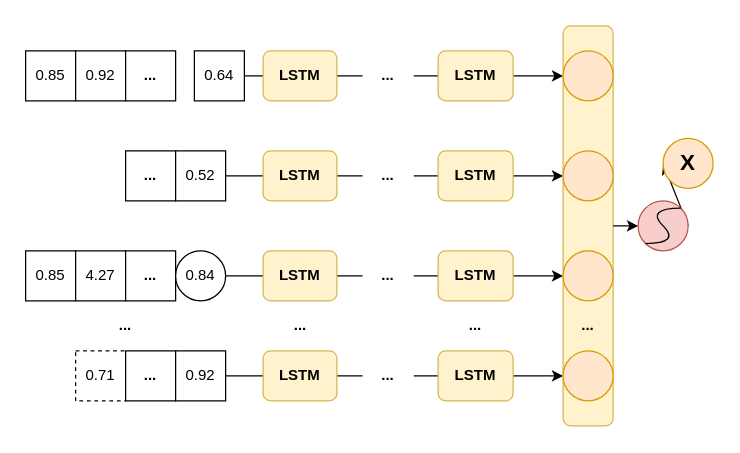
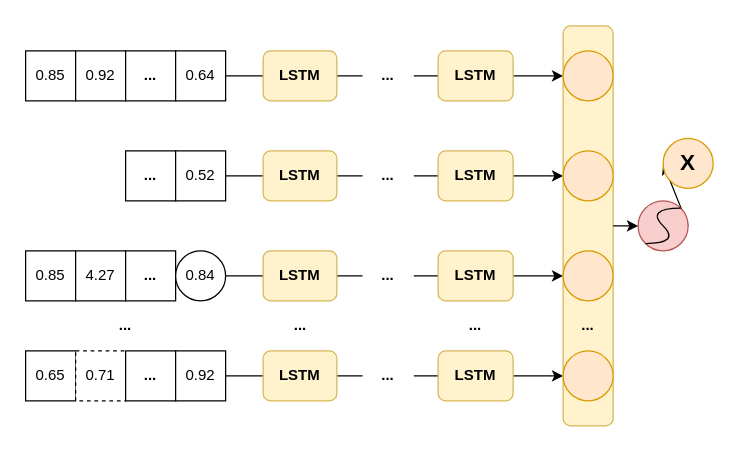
(219, 76) -> (201, 76)
none -> (51, 376)
